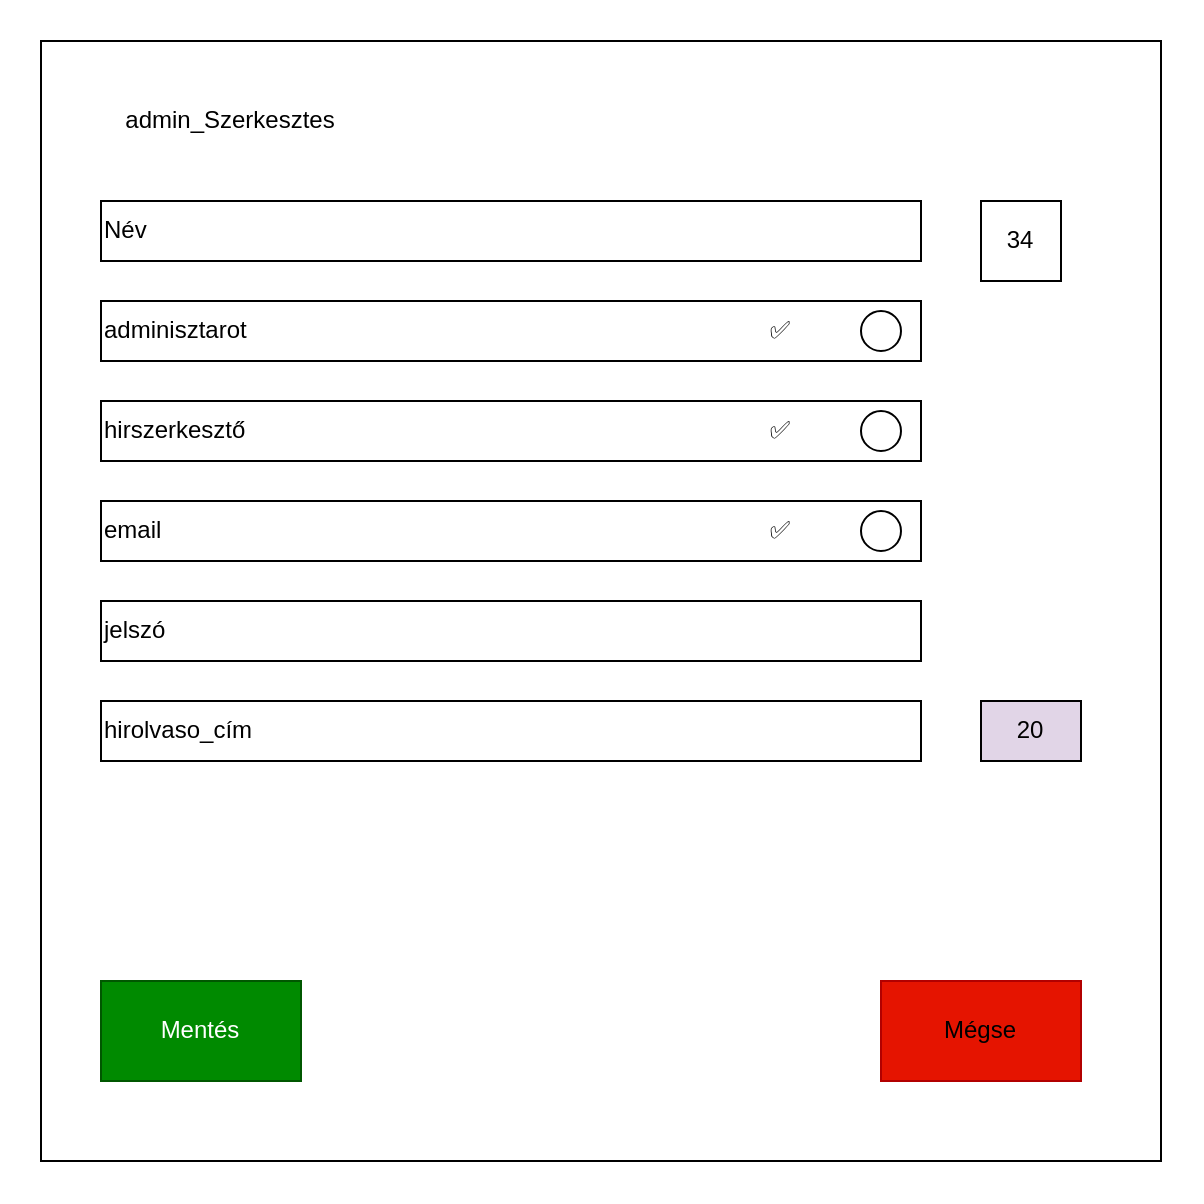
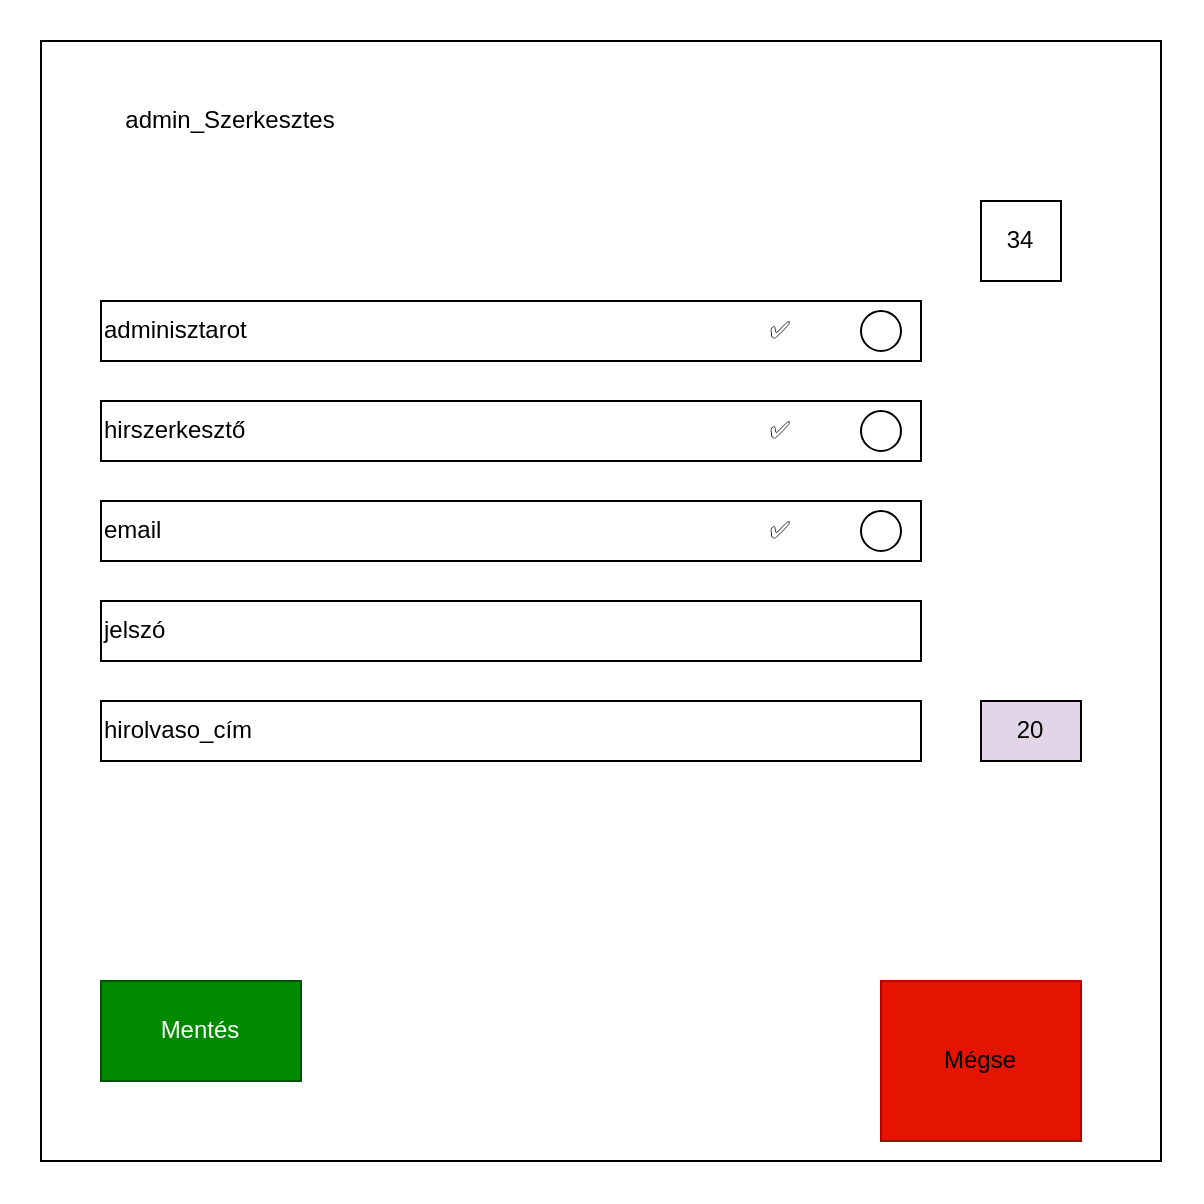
(511, 231) -> none
(981, 1031) -> (981, 1061)
